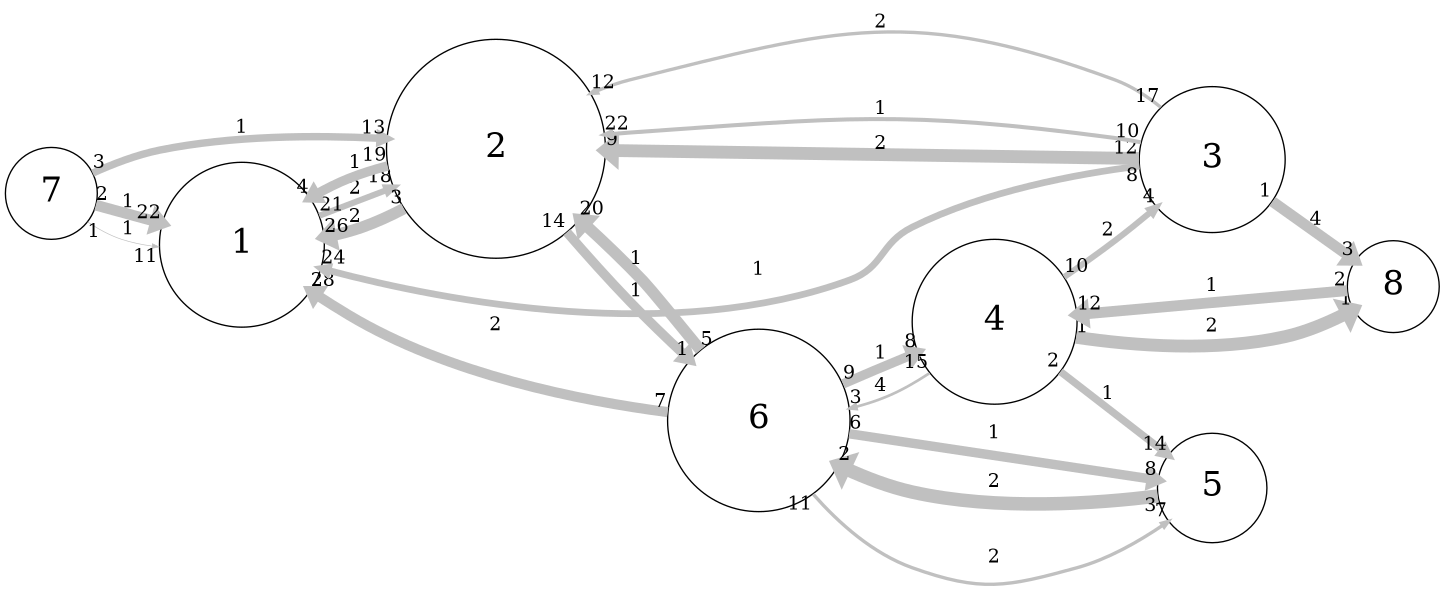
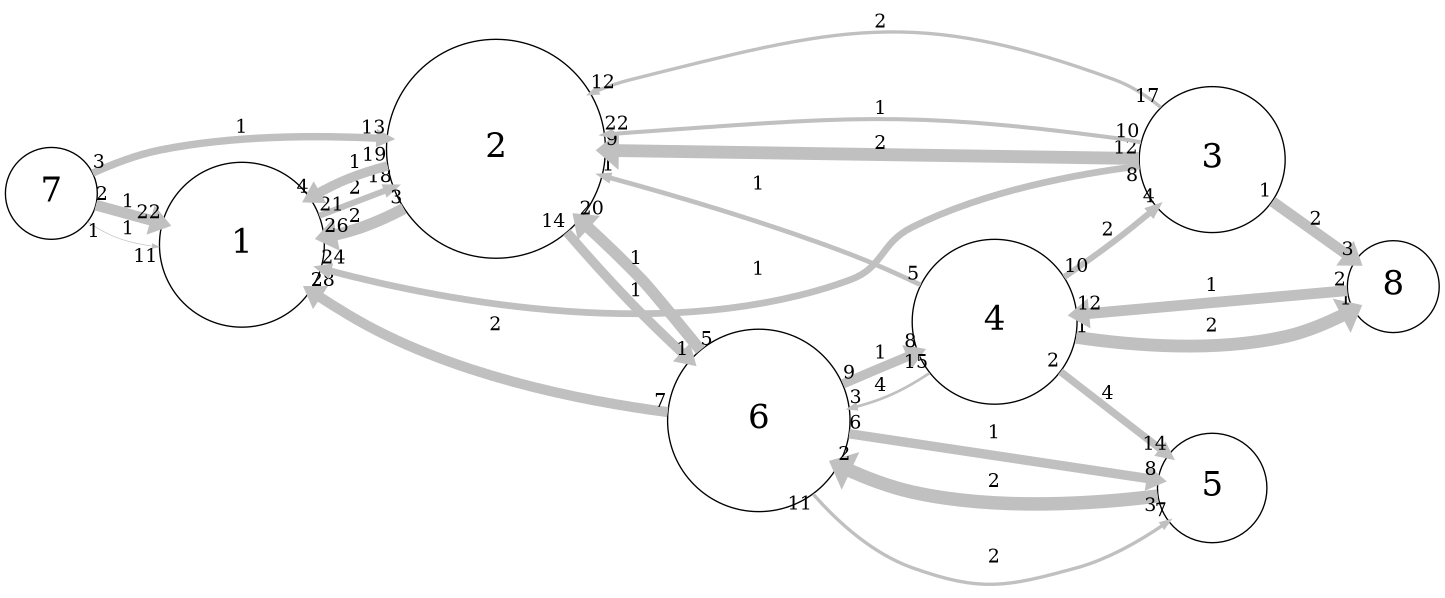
(1316, 220) -> (1316, 220)
none -> (767, 225)
(1108, 394) -> (1108, 394)
